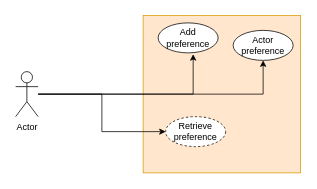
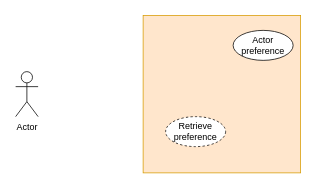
(188, 38) -> none
(193, 60) -> none
(263, 67) -> none
(129, 132) -> none
